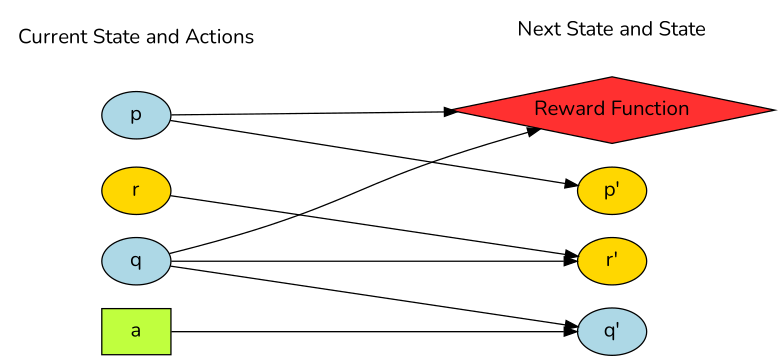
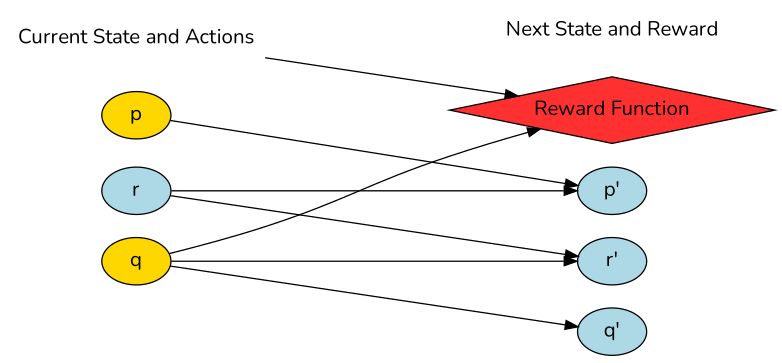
(612, 31) -> (612, 31)
(308, 113) -> (385, 76)
(136, 115) -> (136, 115)
(136, 191) -> (136, 191)
none -> (387, 191)
(612, 191) -> (612, 191)
(136, 261) -> (136, 261)
(612, 261) -> (612, 261)
(136, 332) -> none
